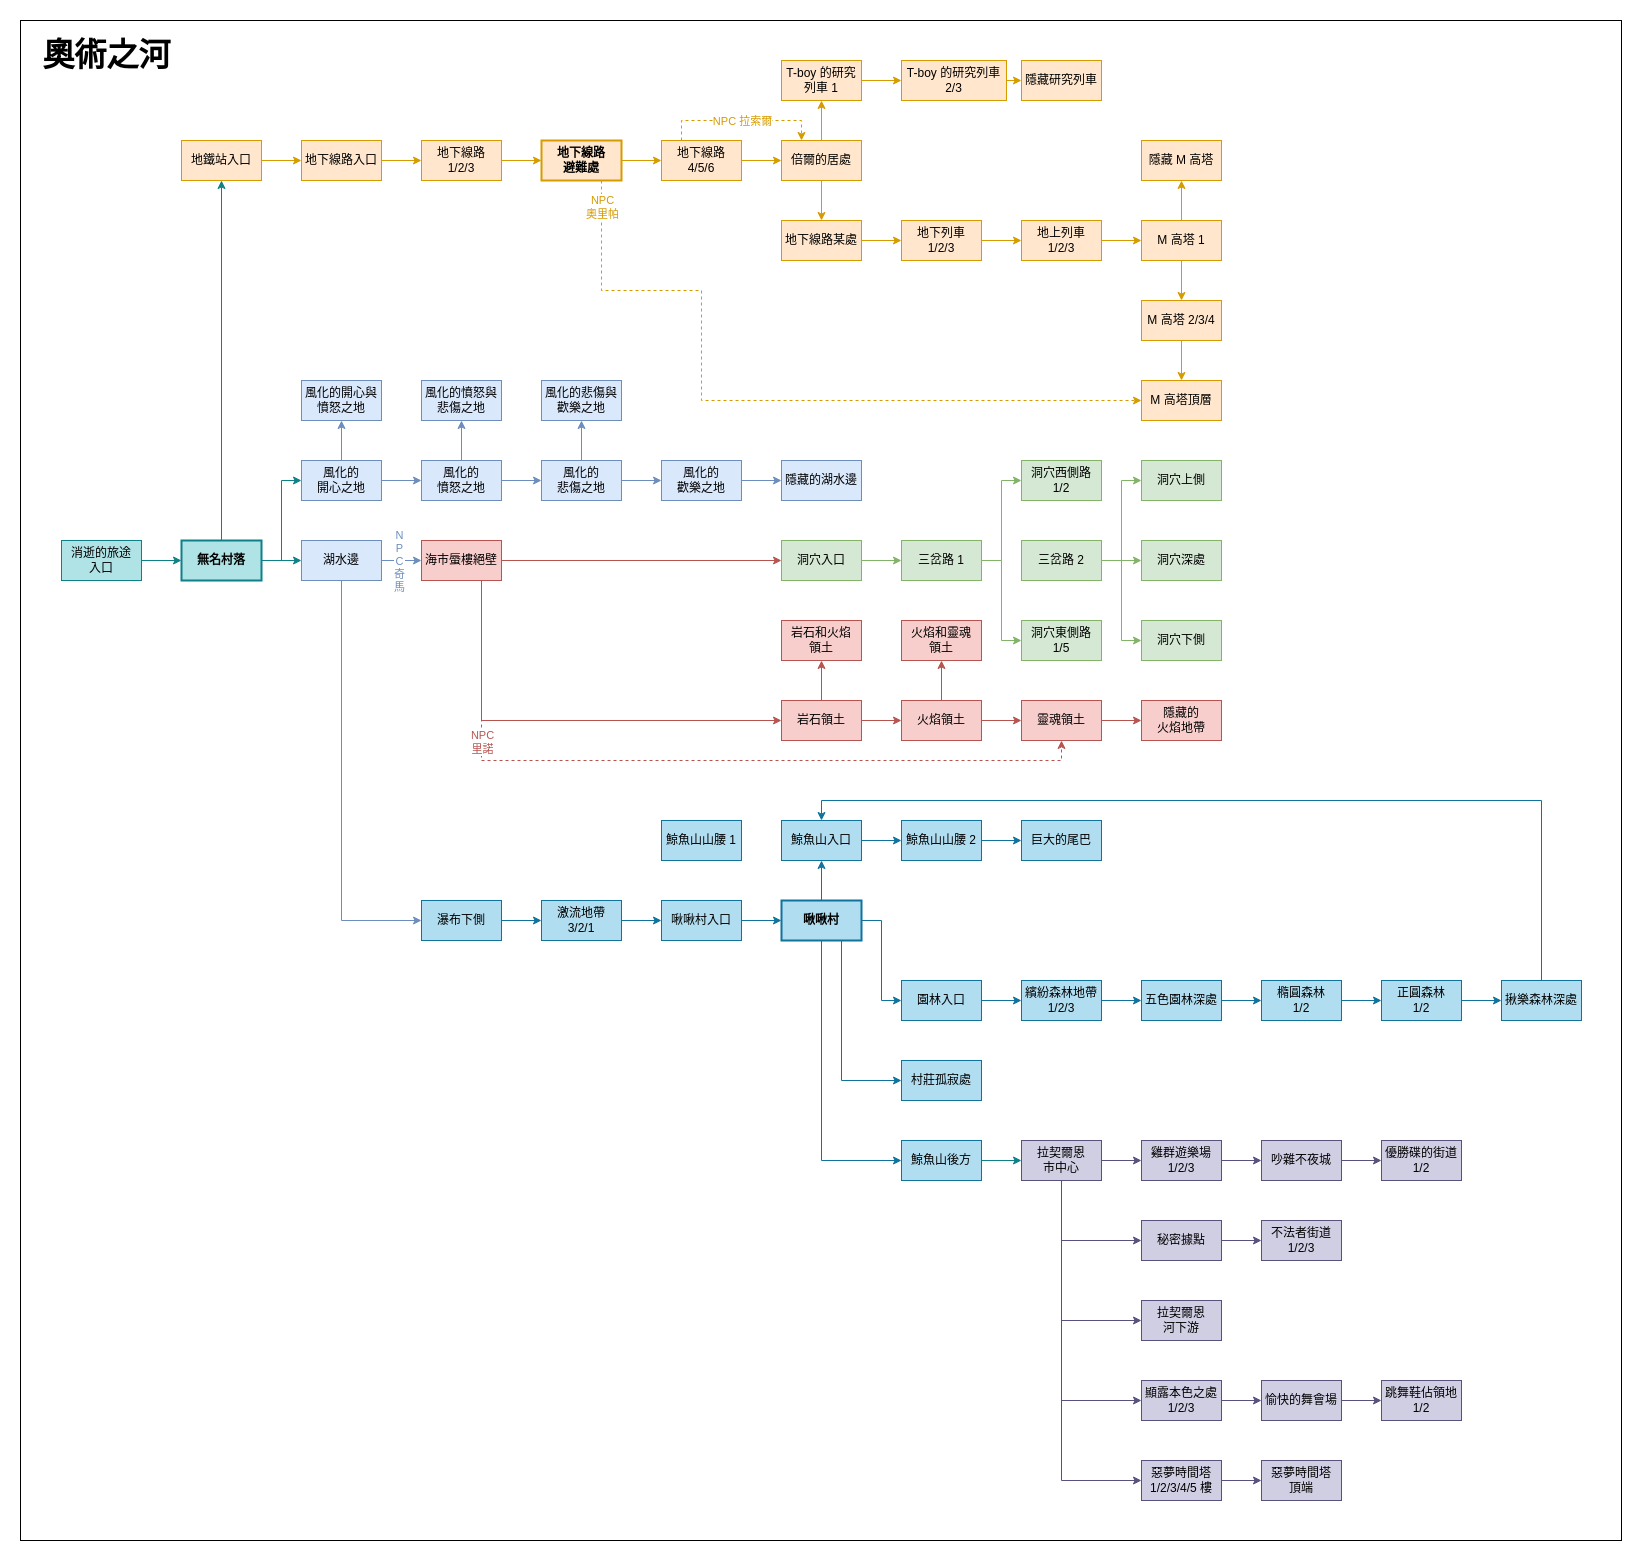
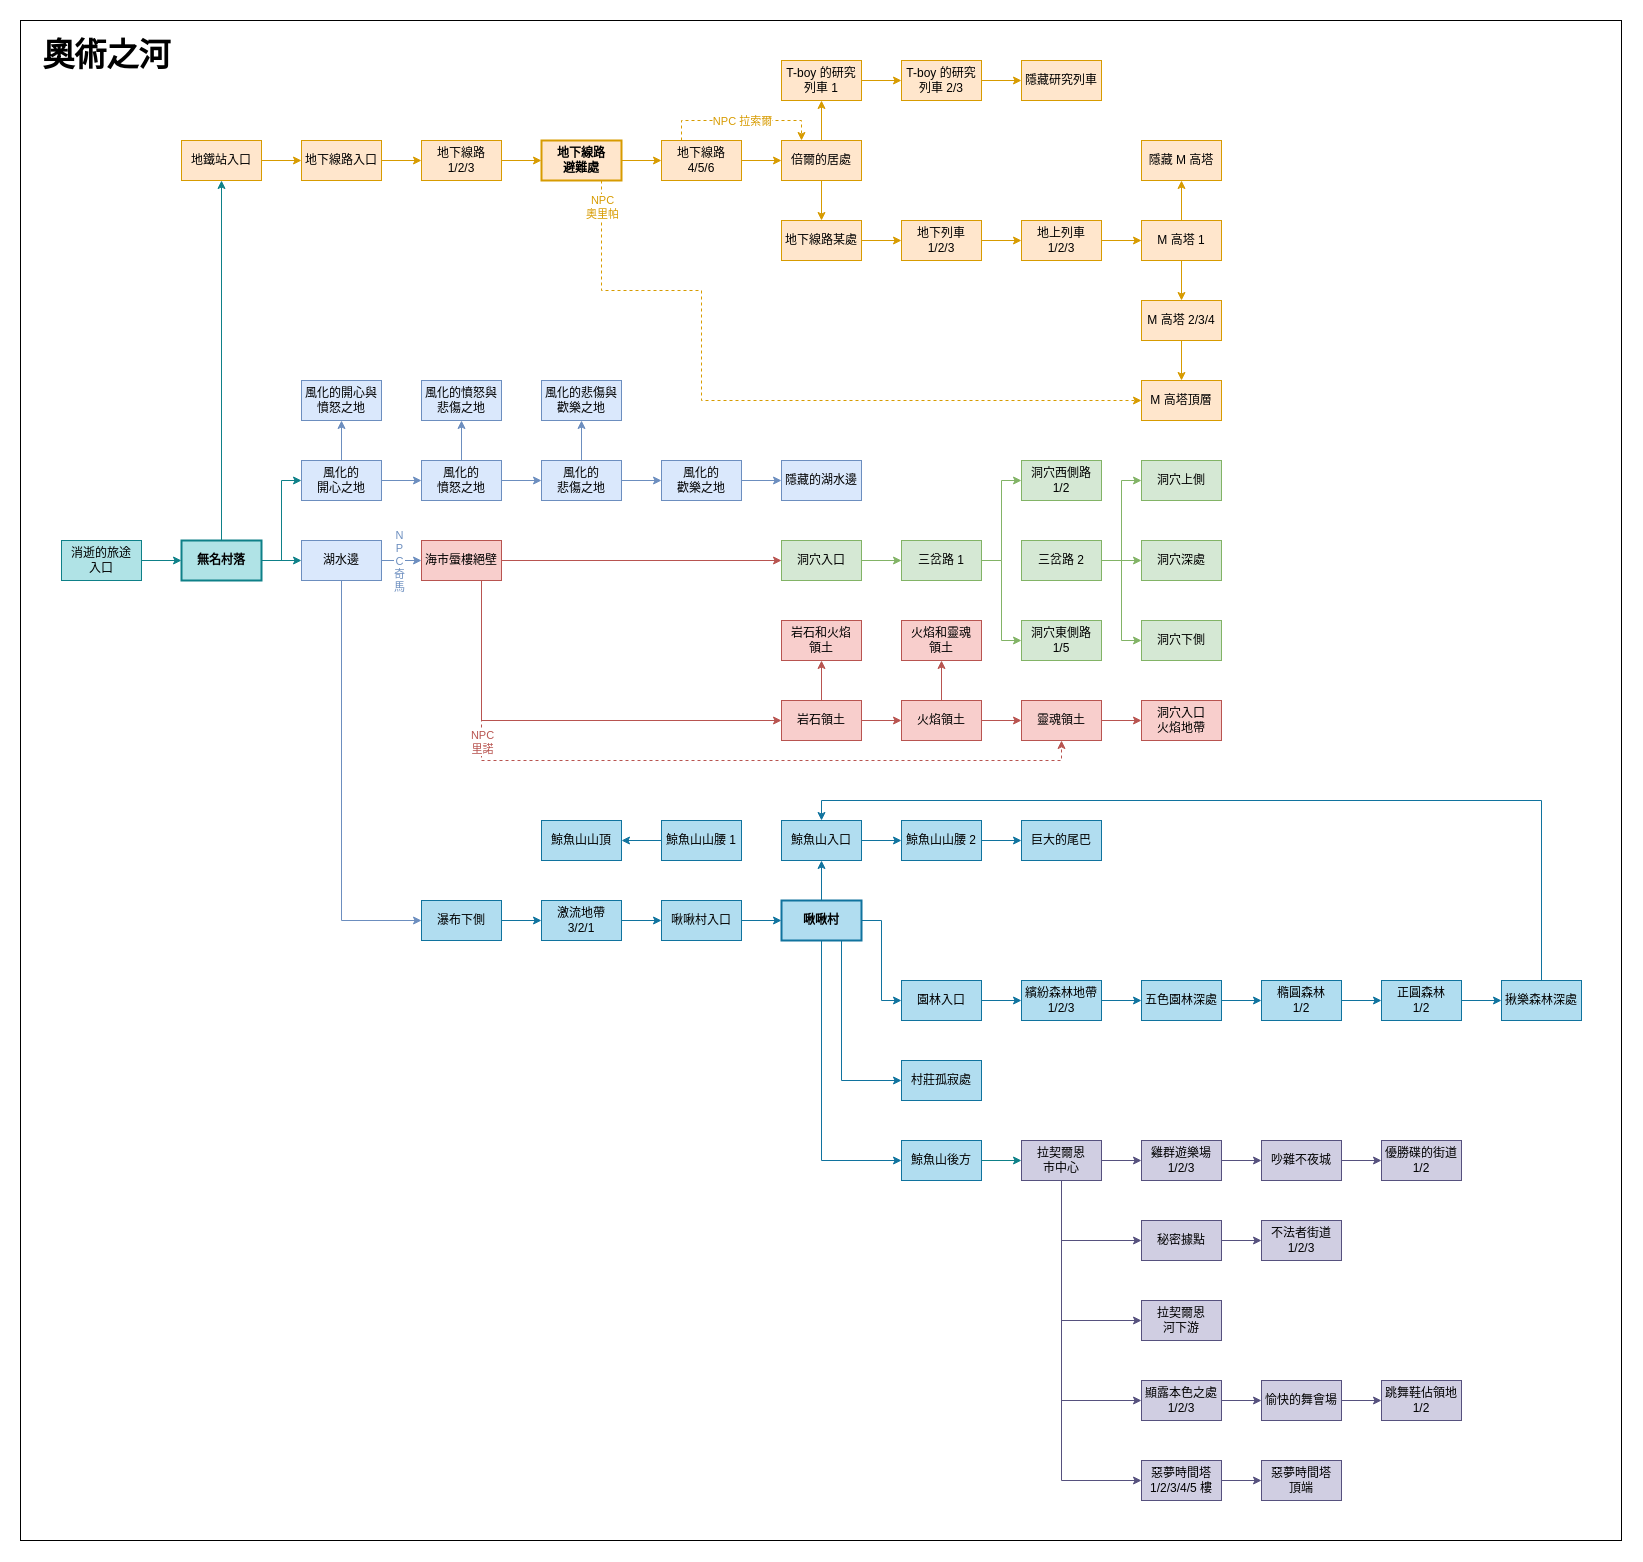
(954, 81) -> (942, 81)
(1182, 721) -> (1182, 721)
none -> (582, 841)
none -> (645, 841)
